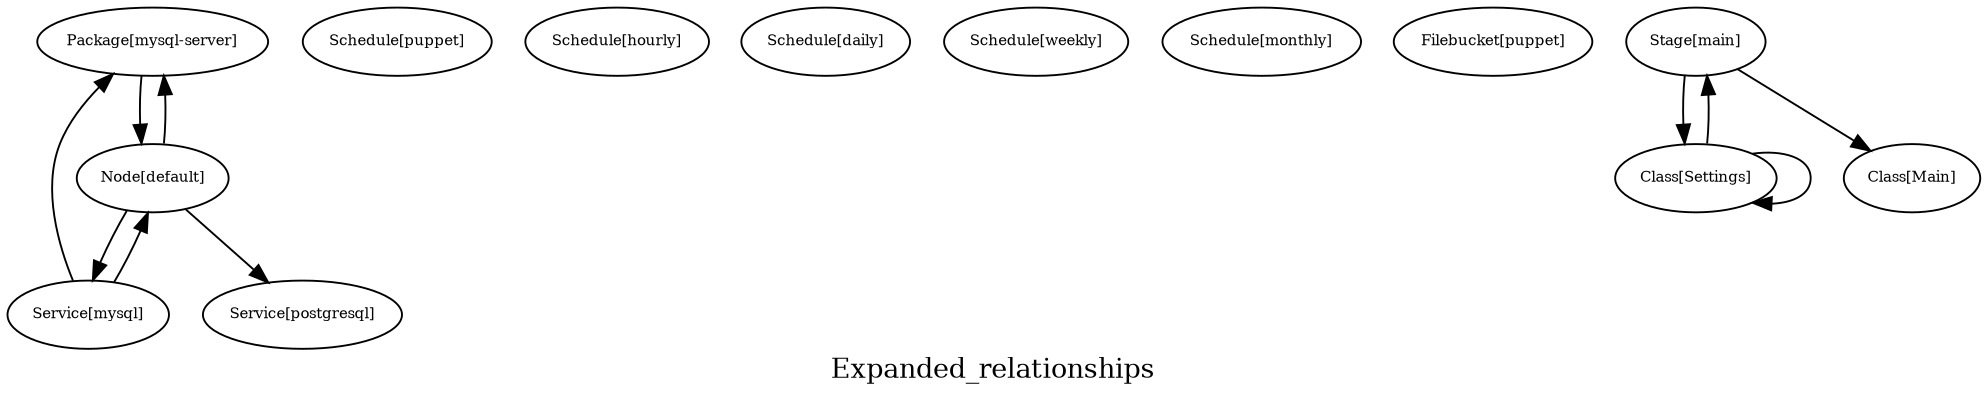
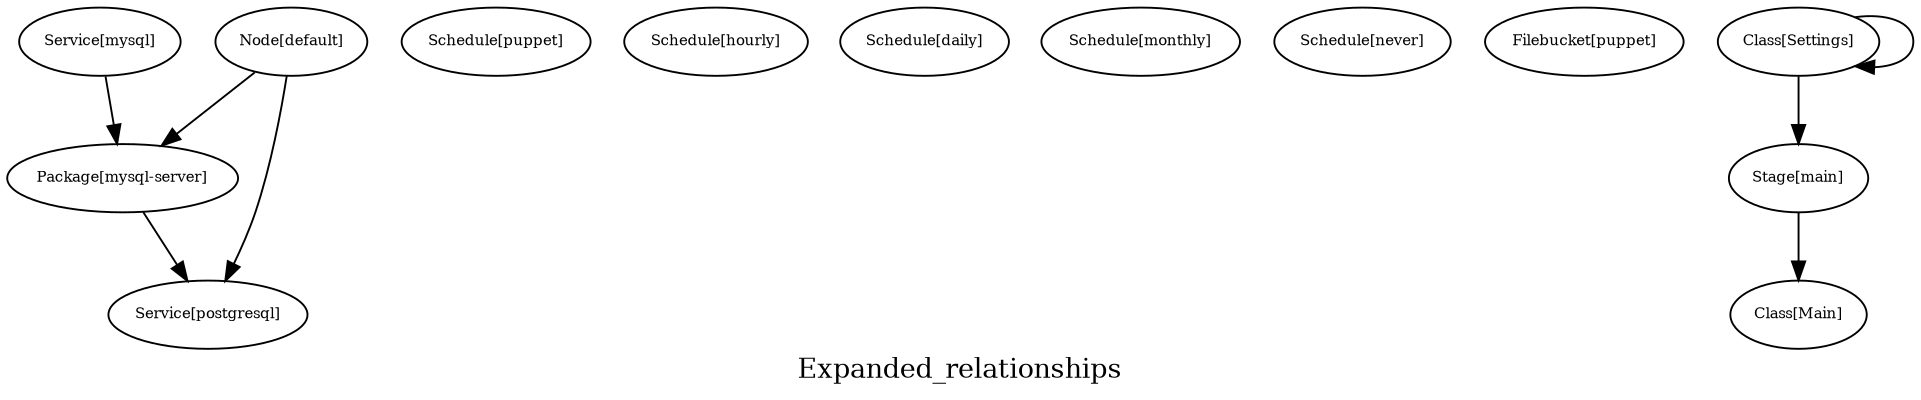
(1036, 42) -> none
none -> (1363, 42)
(140, 100) -> (160, 239)
(1683, 100) -> none
(113, 236) -> none
(128, 257) -> none
